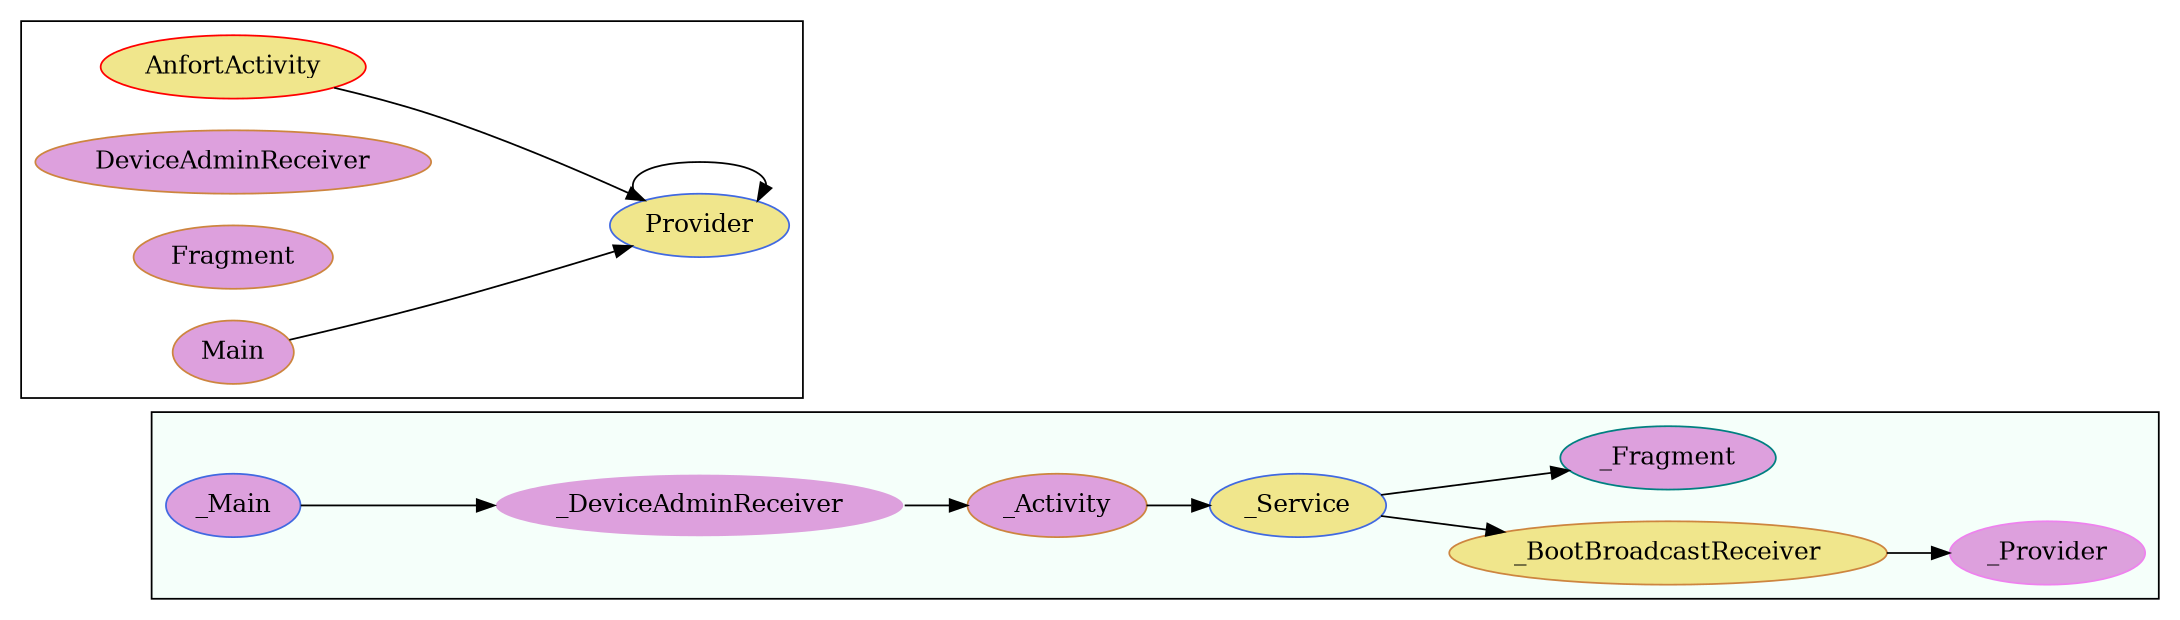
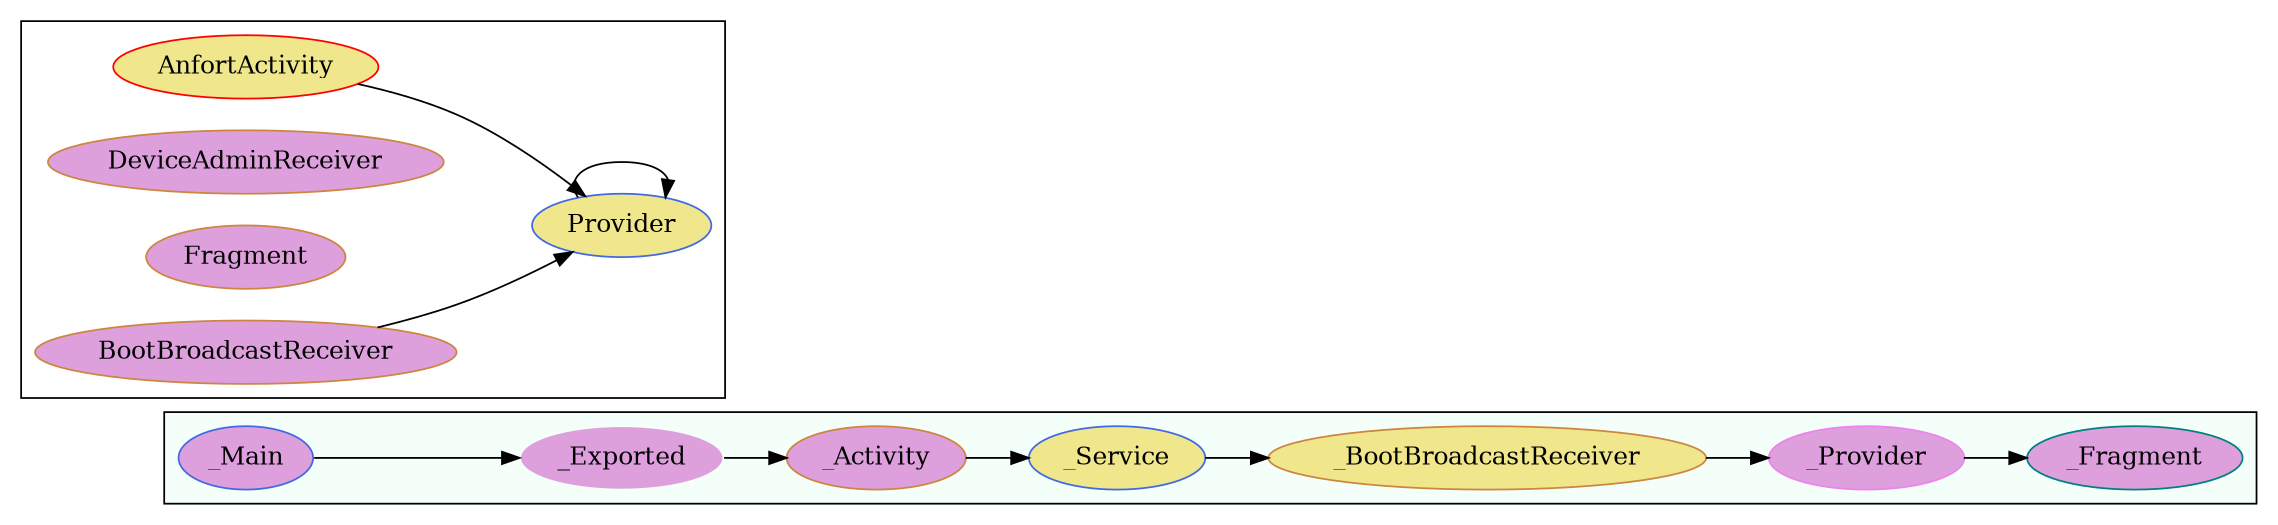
(233, 352) -> (246, 352)
(1466, 484) -> (1986, 458)
(700, 505) -> (622, 458)
